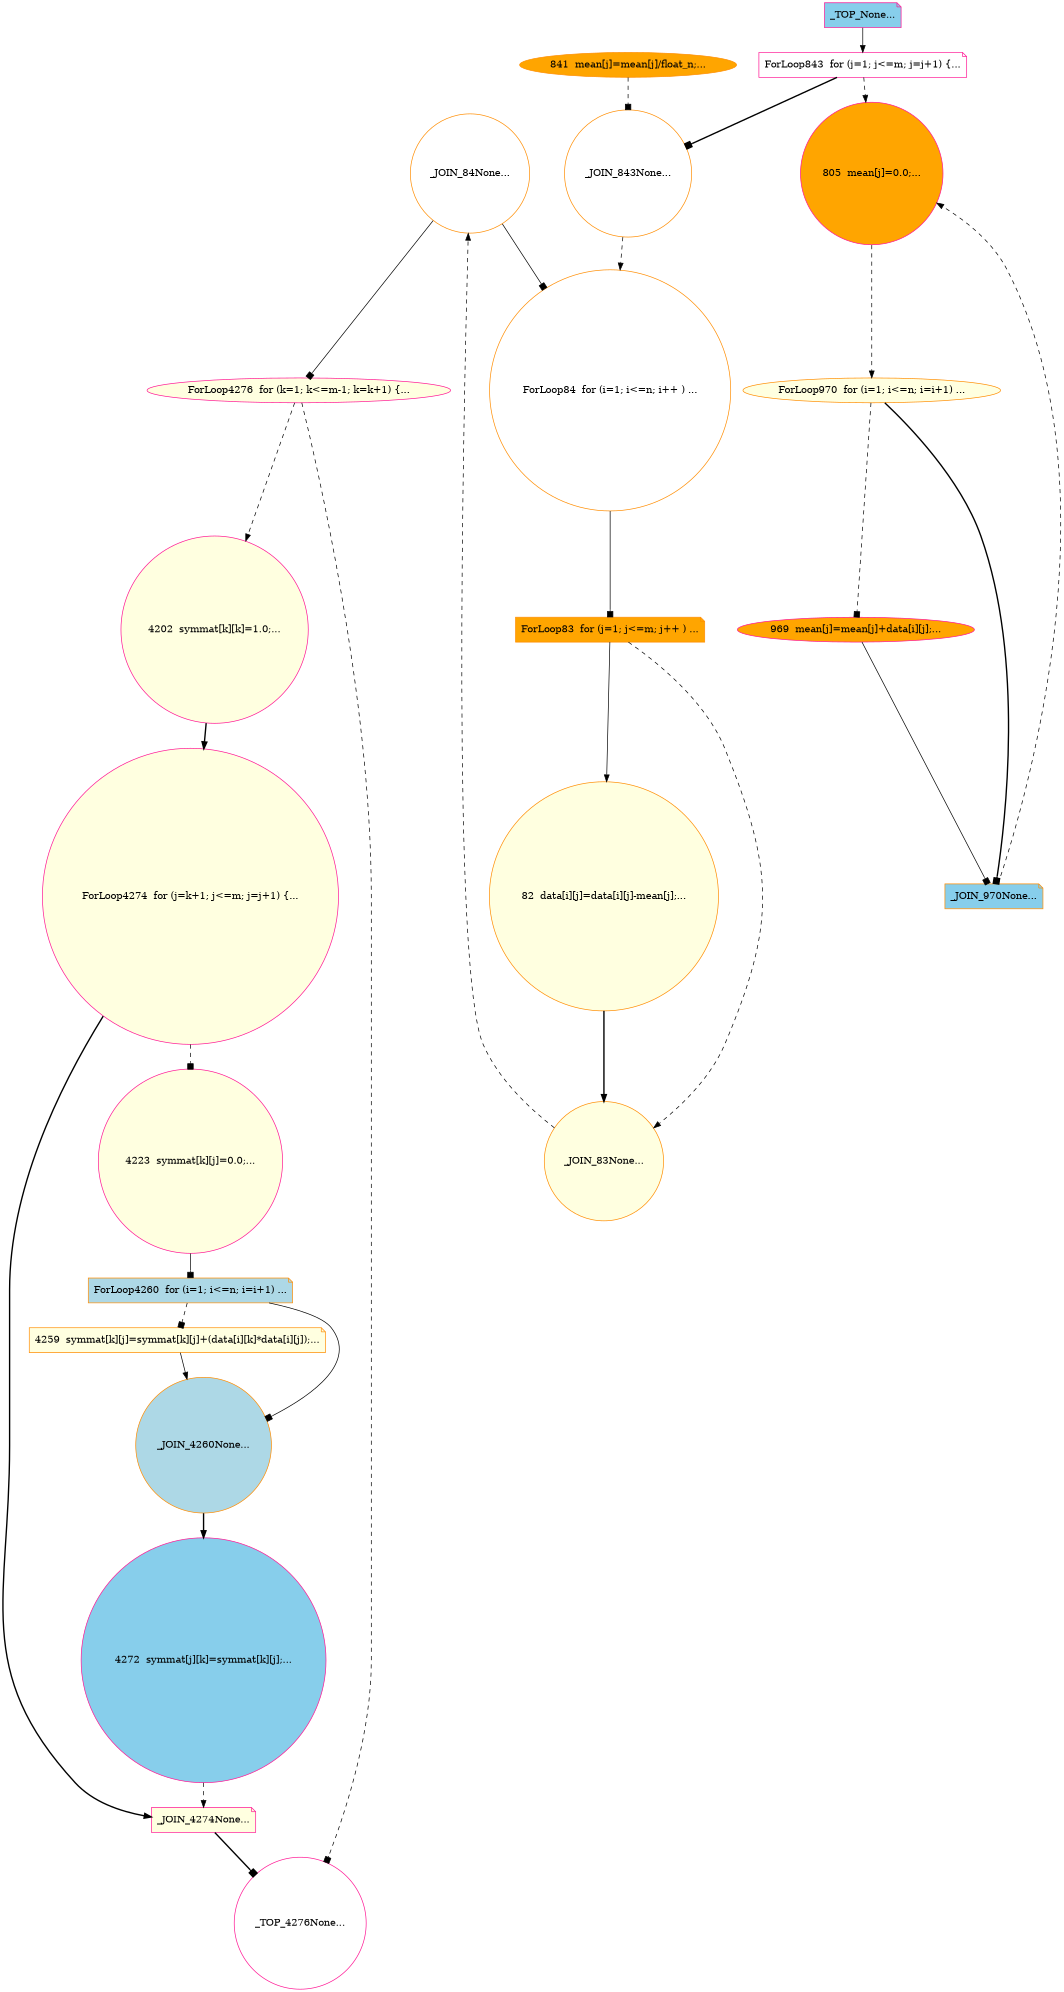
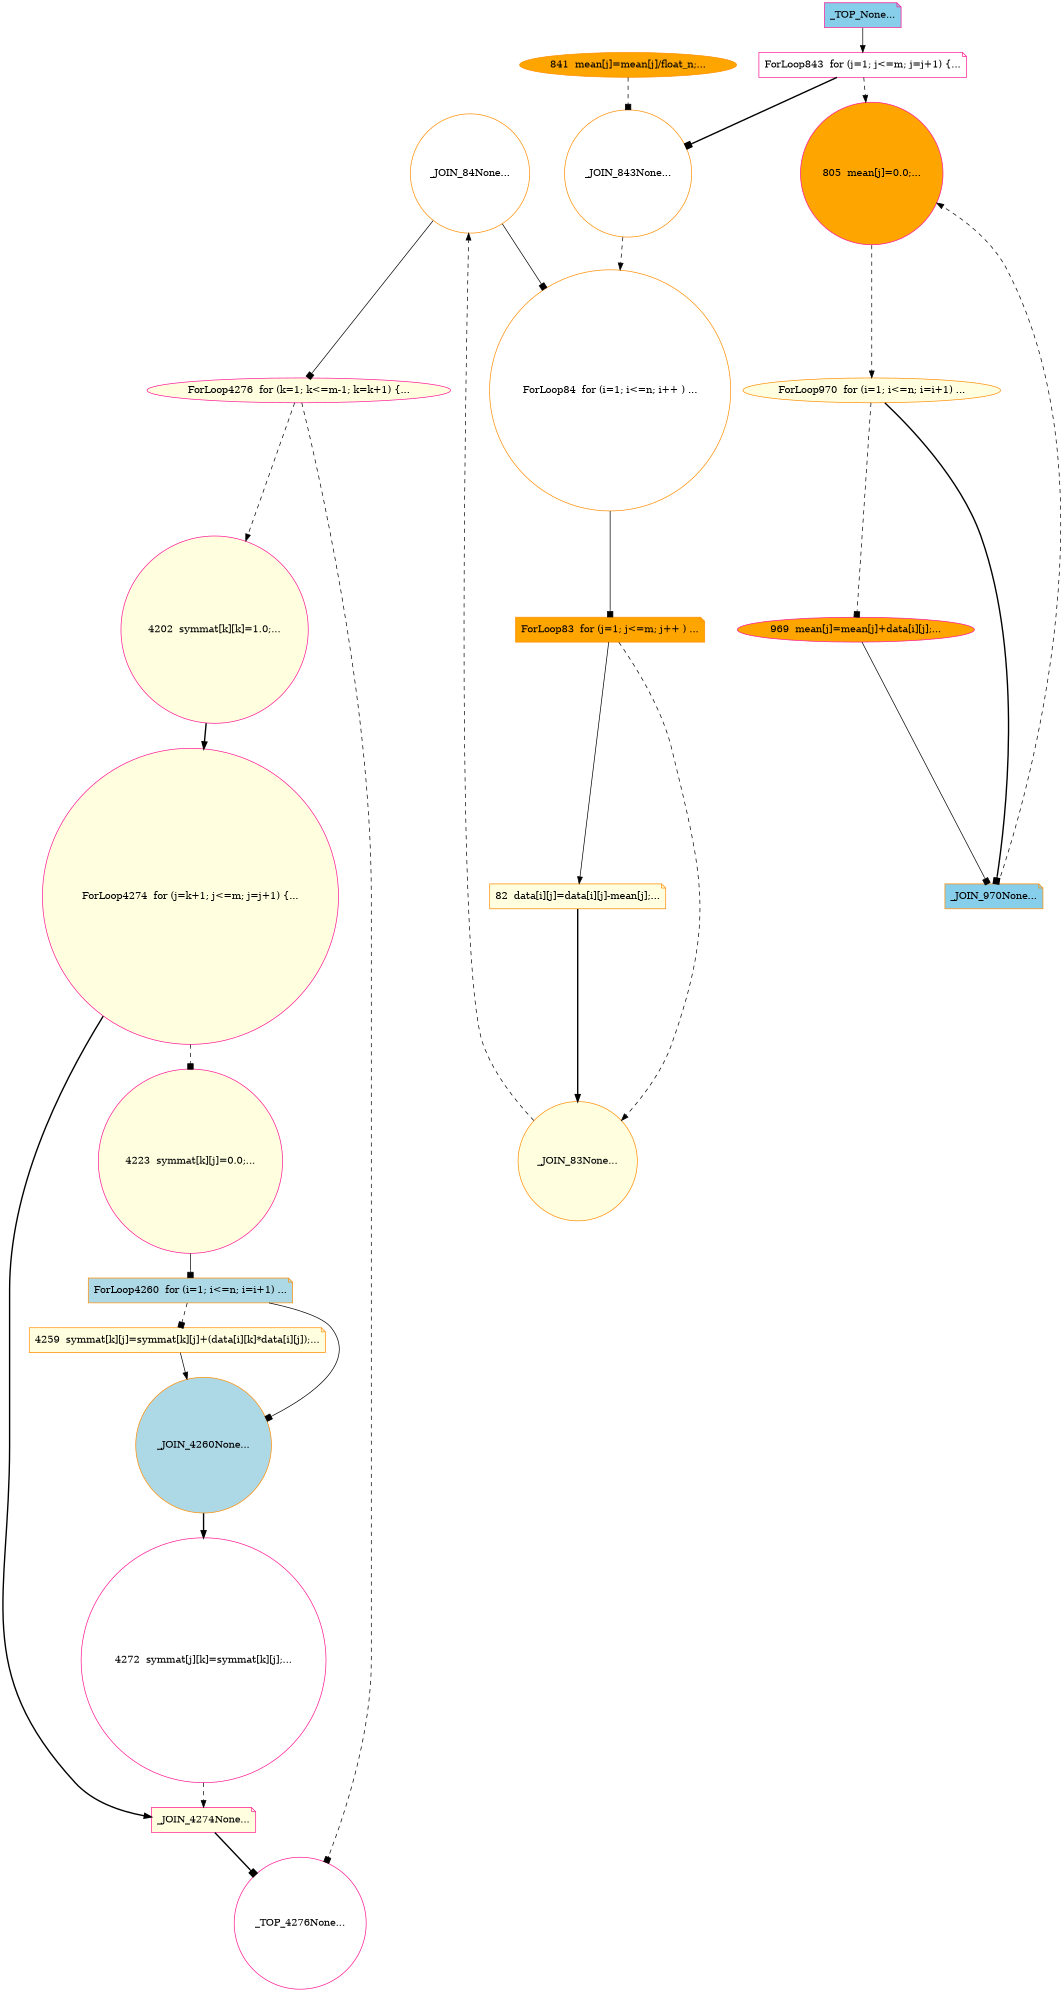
(604, 896) -> (578, 896)
(204, 1660) -> (204, 1660)
